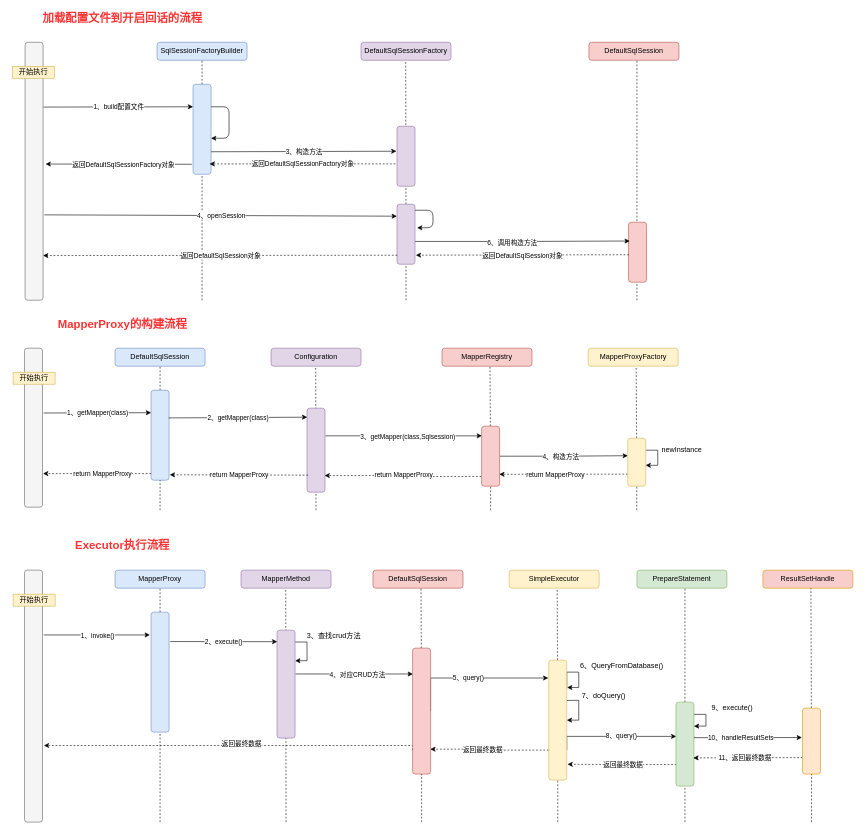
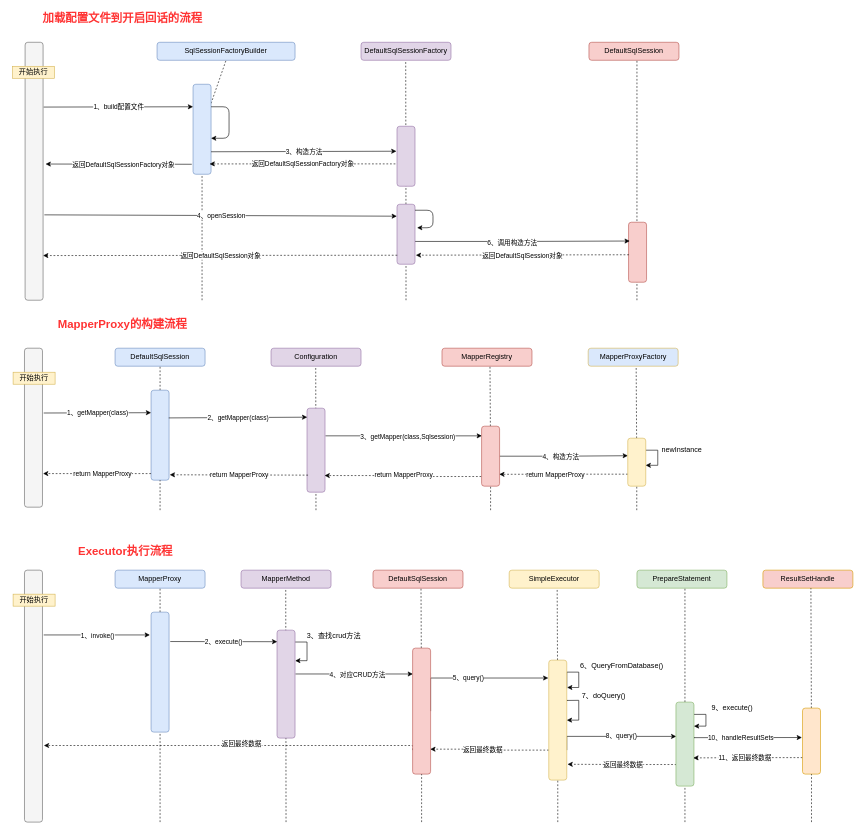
(202, 51) -> (226, 51)
(633, 357) -> (633, 357)
(122, 546) -> (125, 552)
